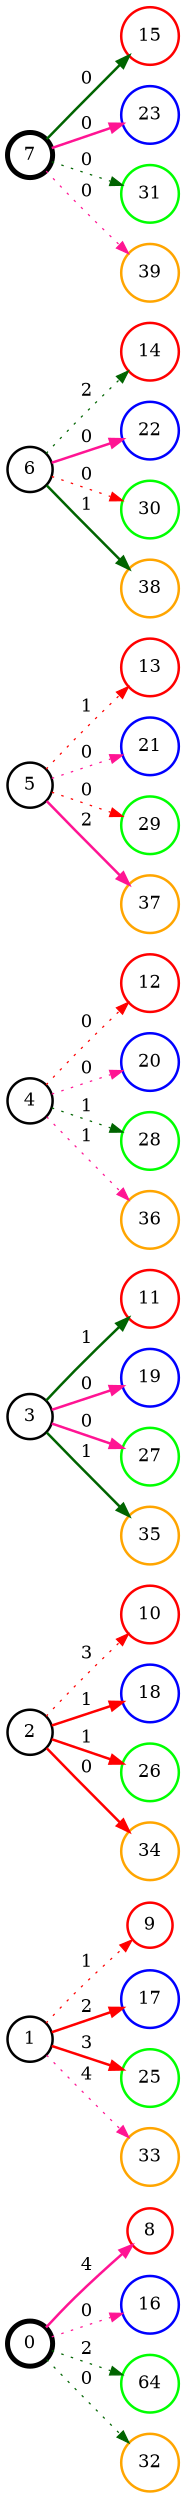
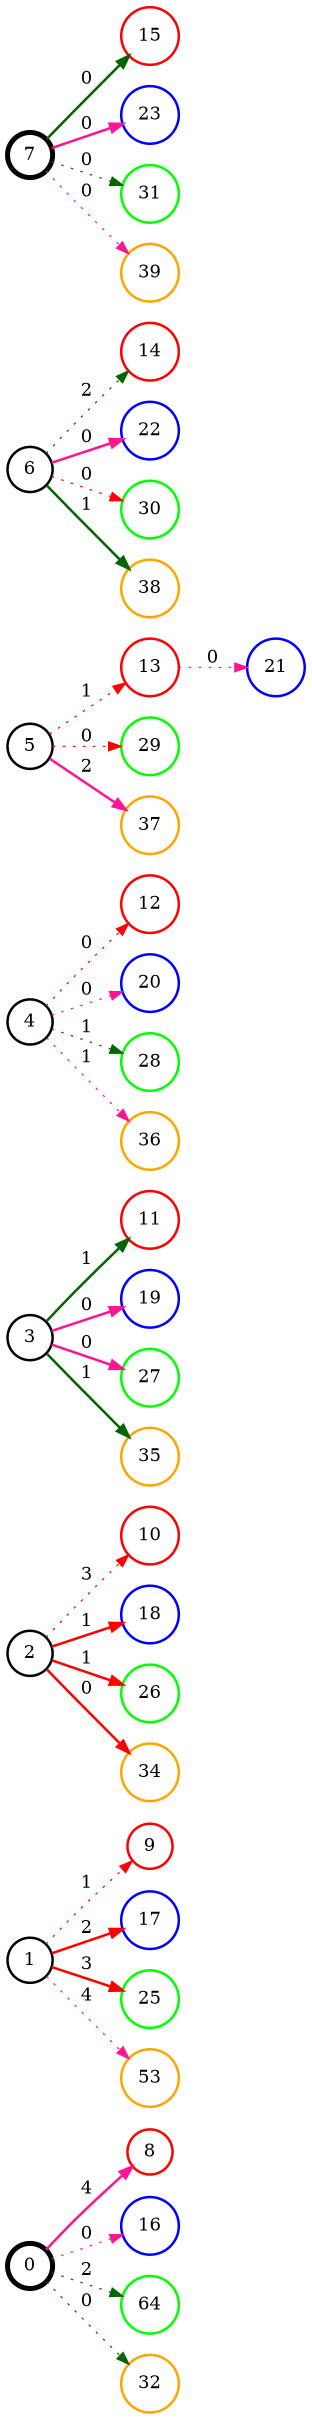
(81, 769) -> (207, 667)
(150, 2157) -> (150, 2078)
